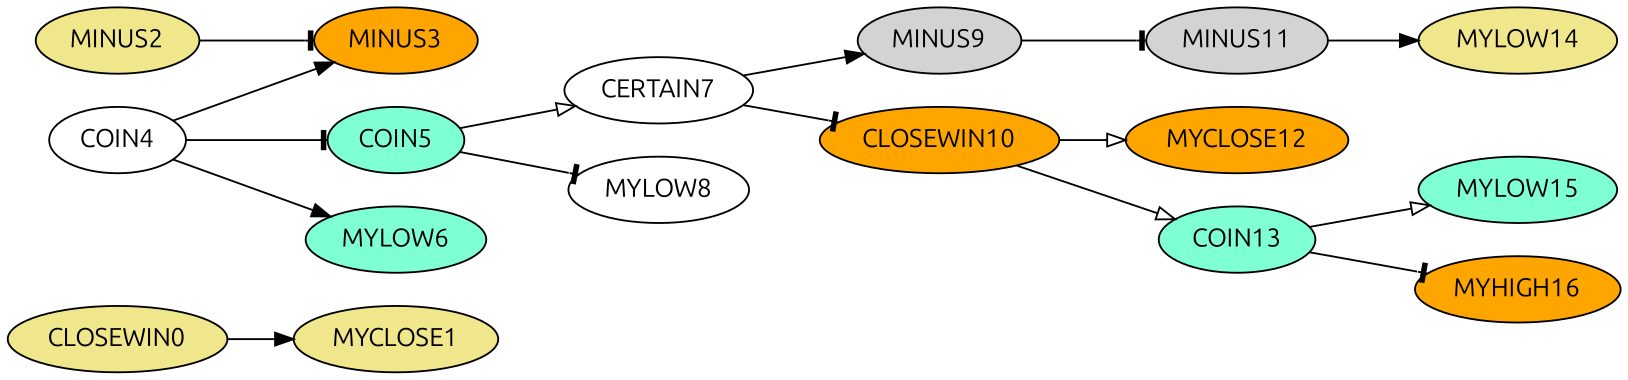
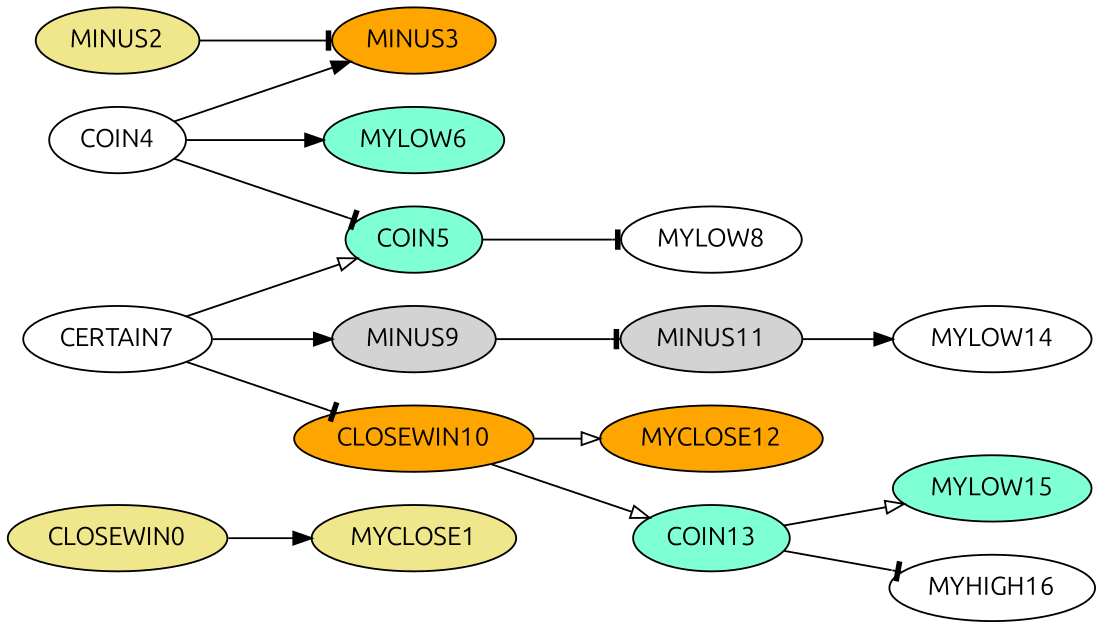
(1518, 41) -> (992, 339)
(508, 119) -> (263, 290)
(1518, 289) -> (992, 588)
